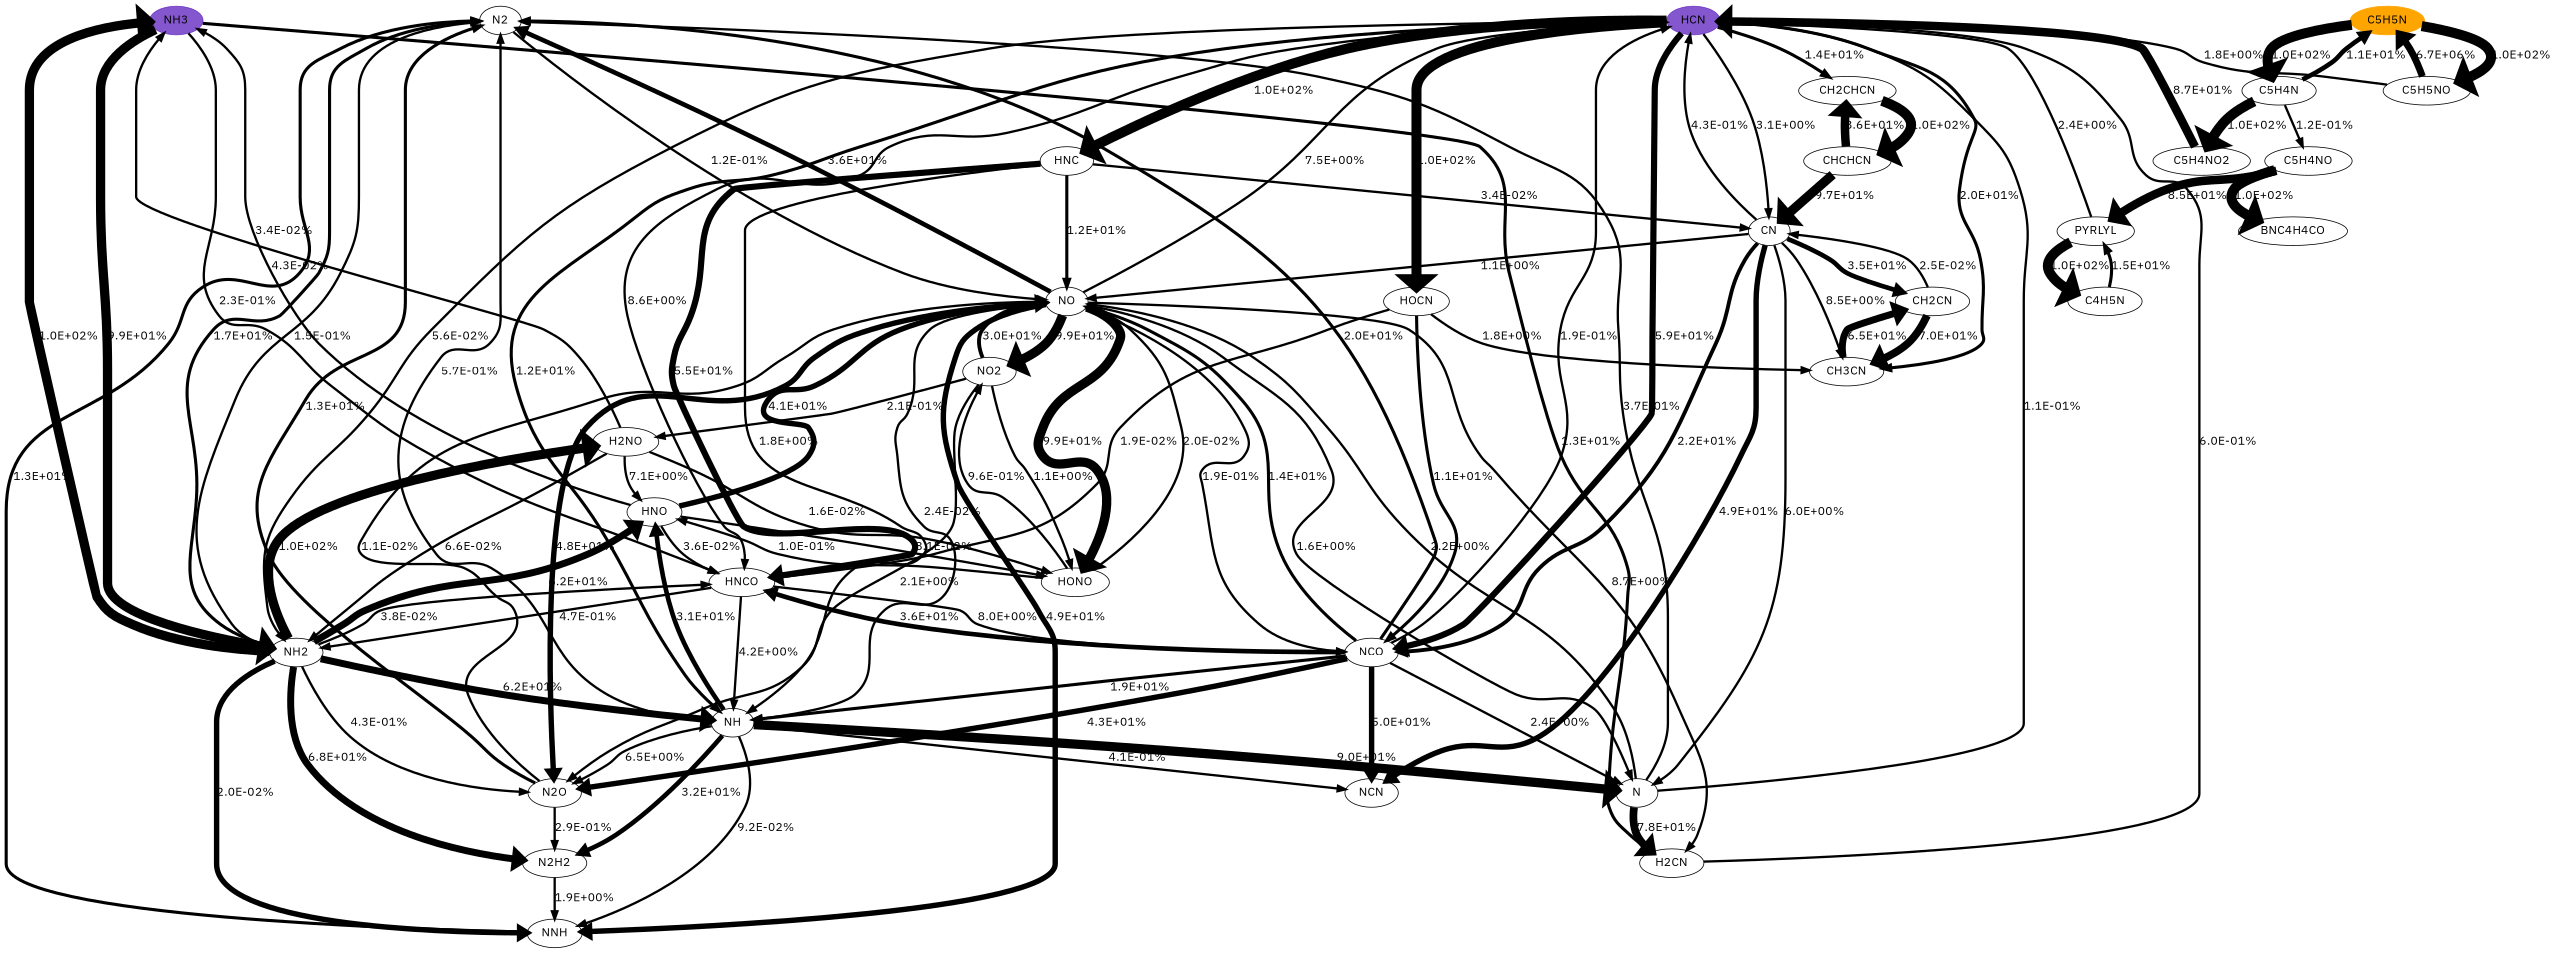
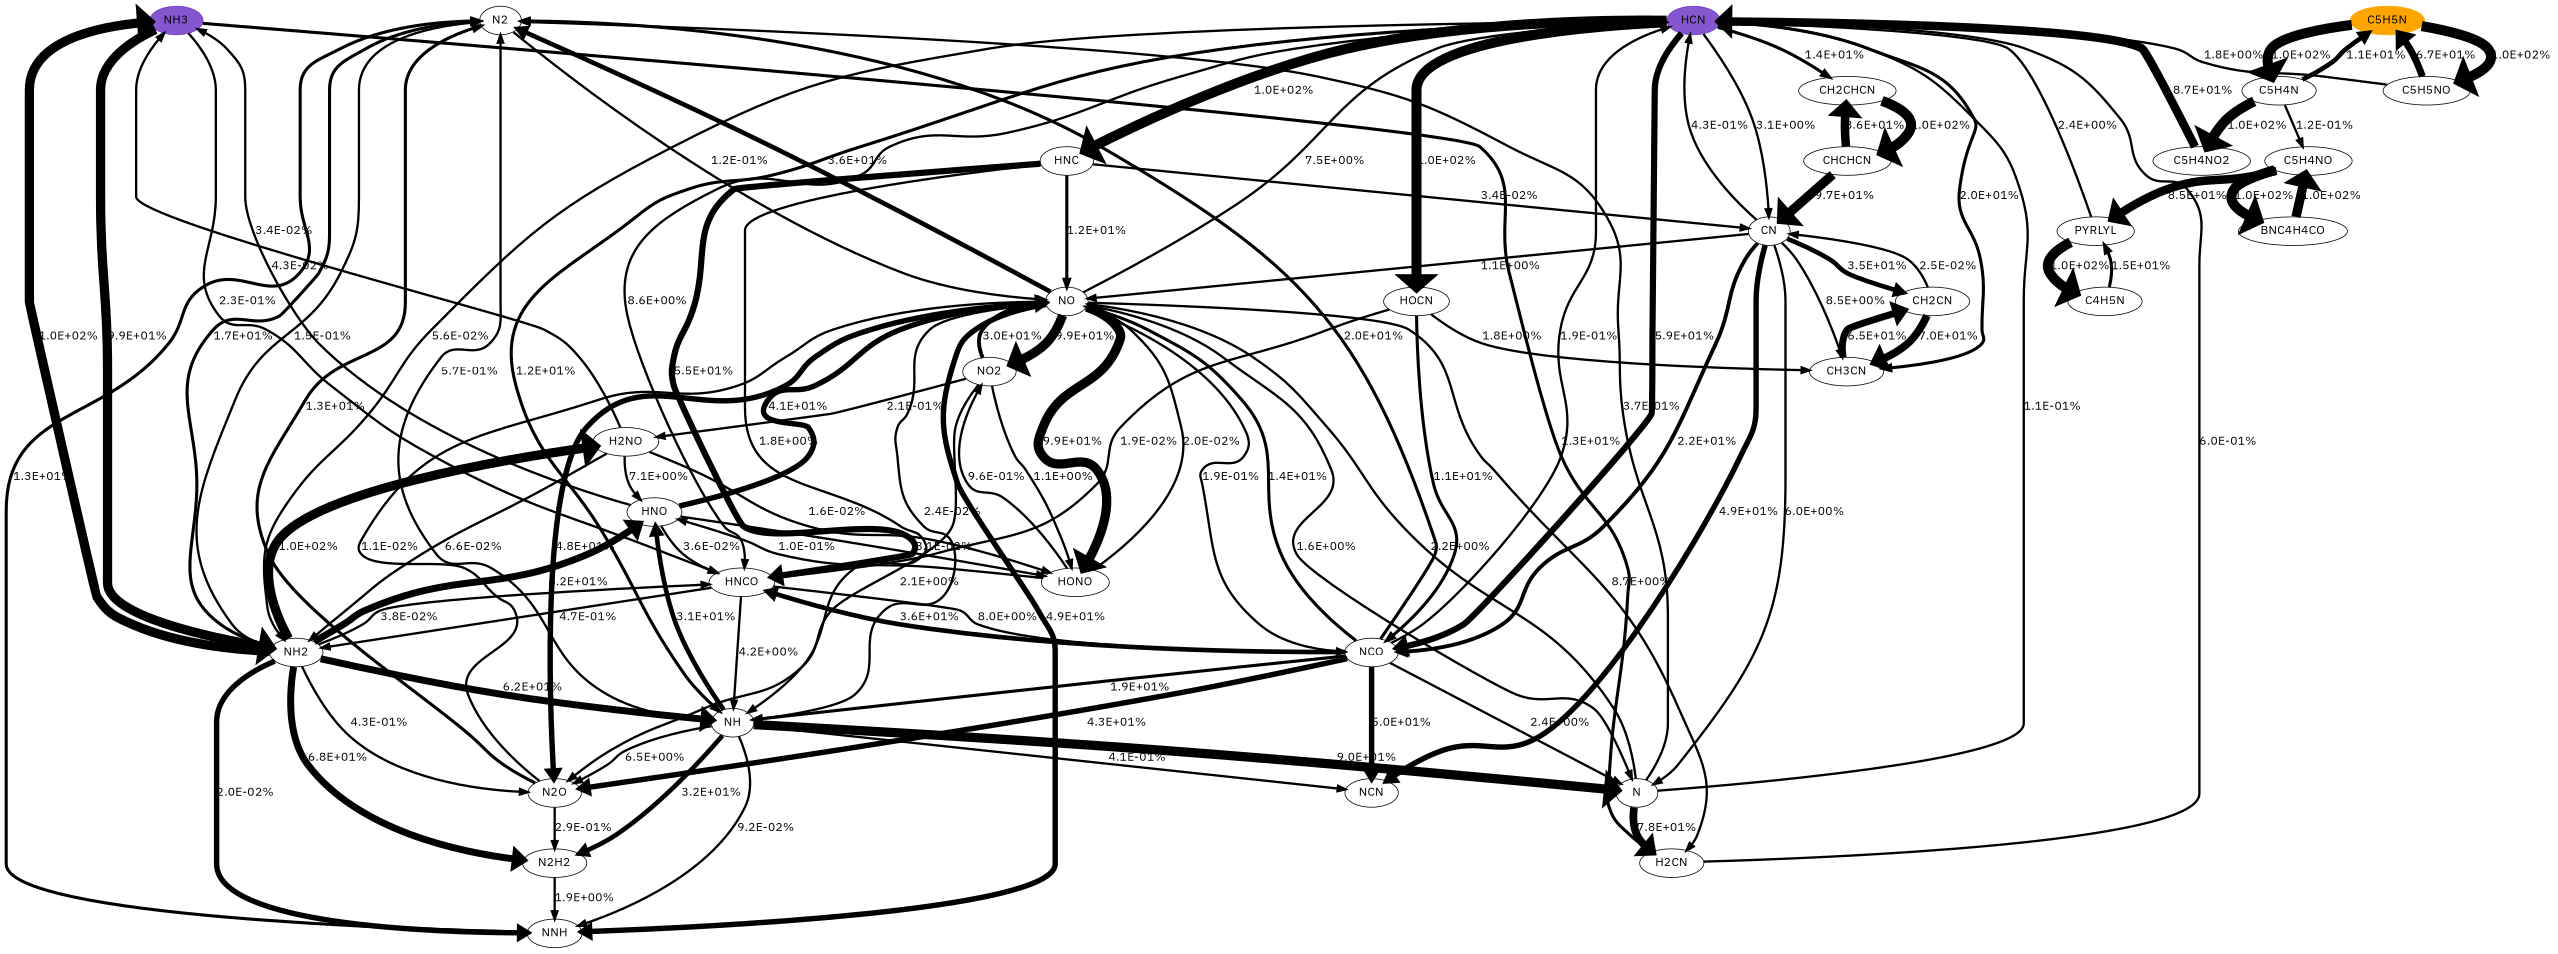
(2446, 56) -> (2446, 56)
none -> (2300, 200)
